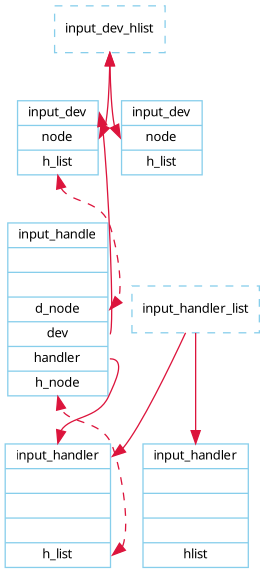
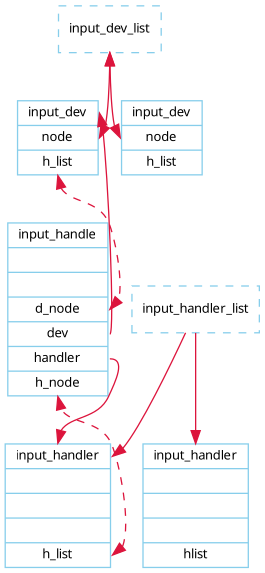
(110, 29) -> (110, 29)
